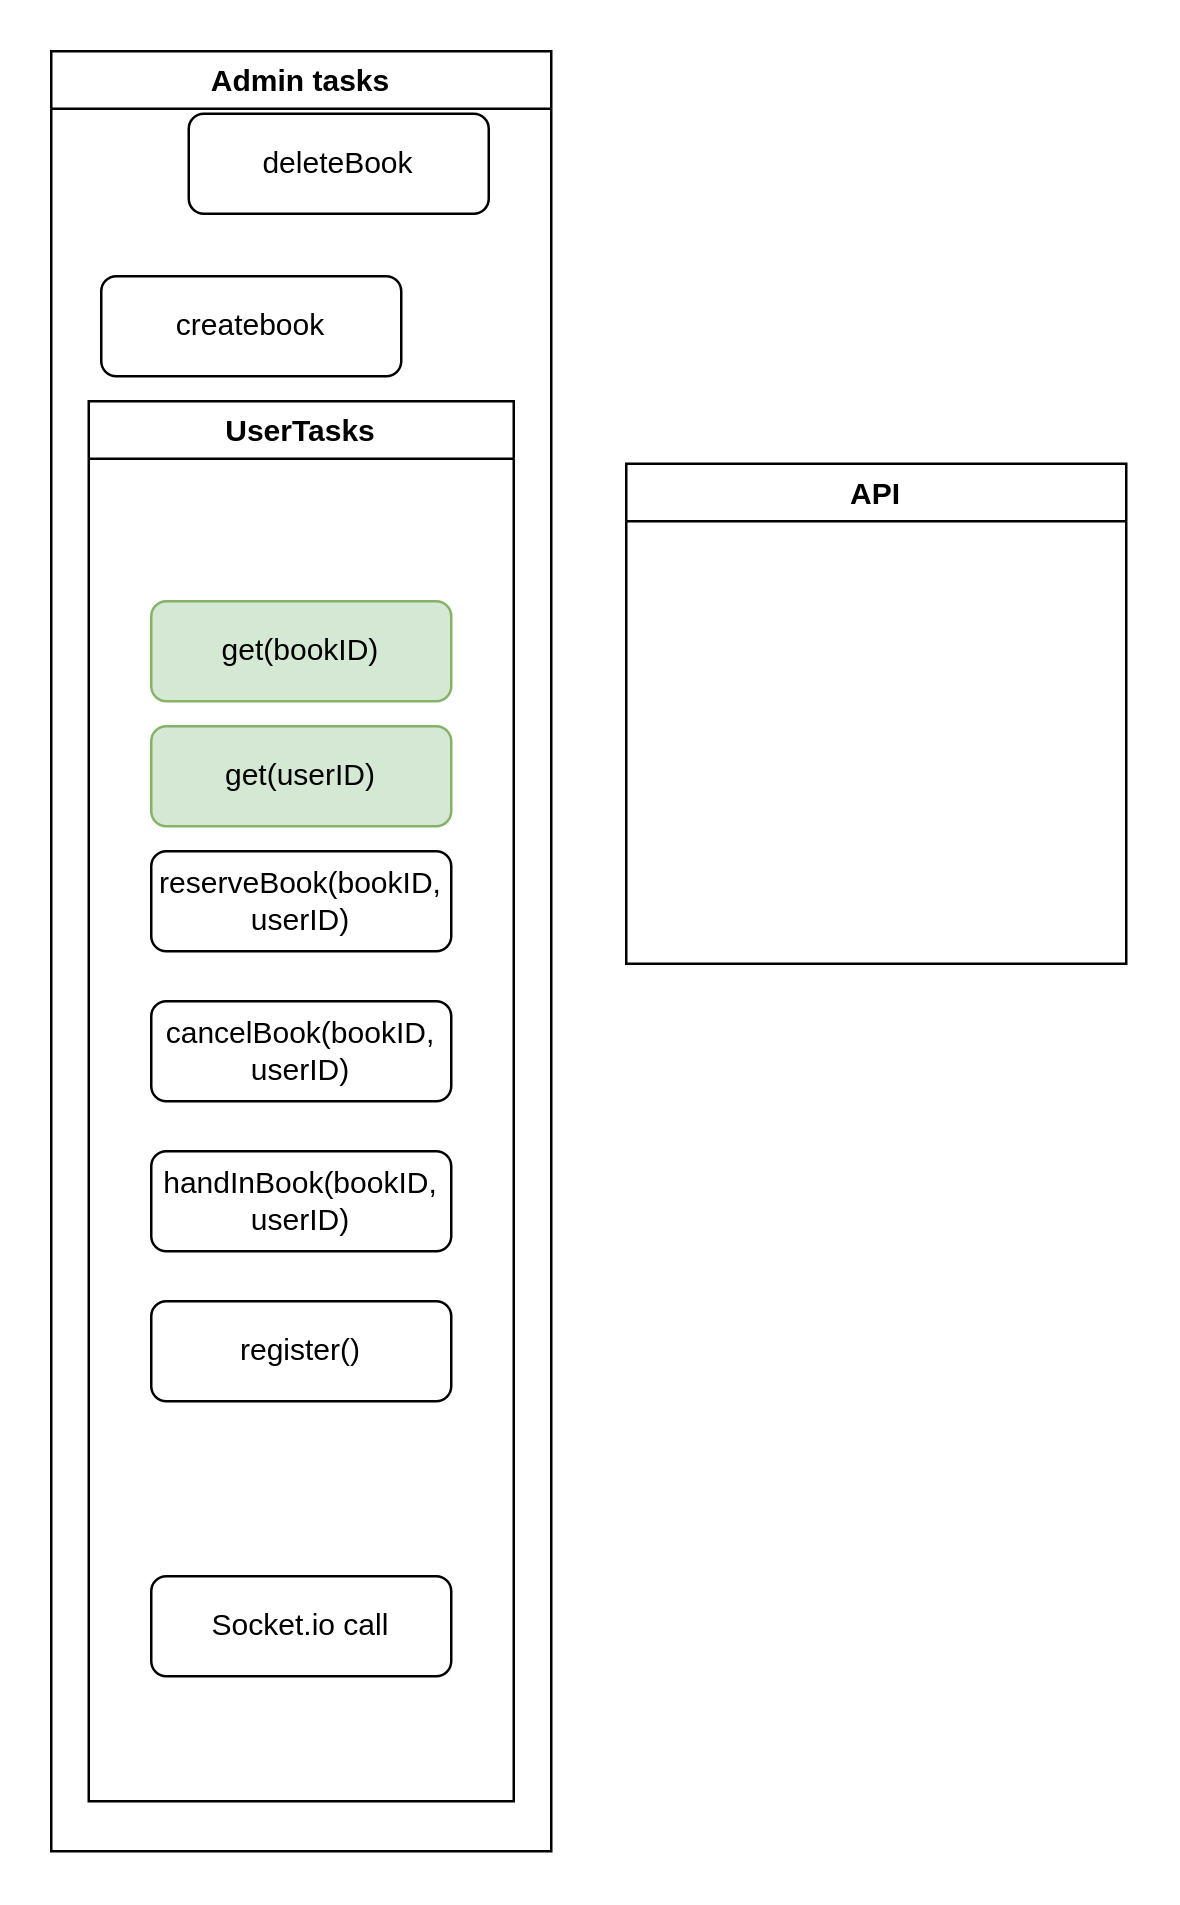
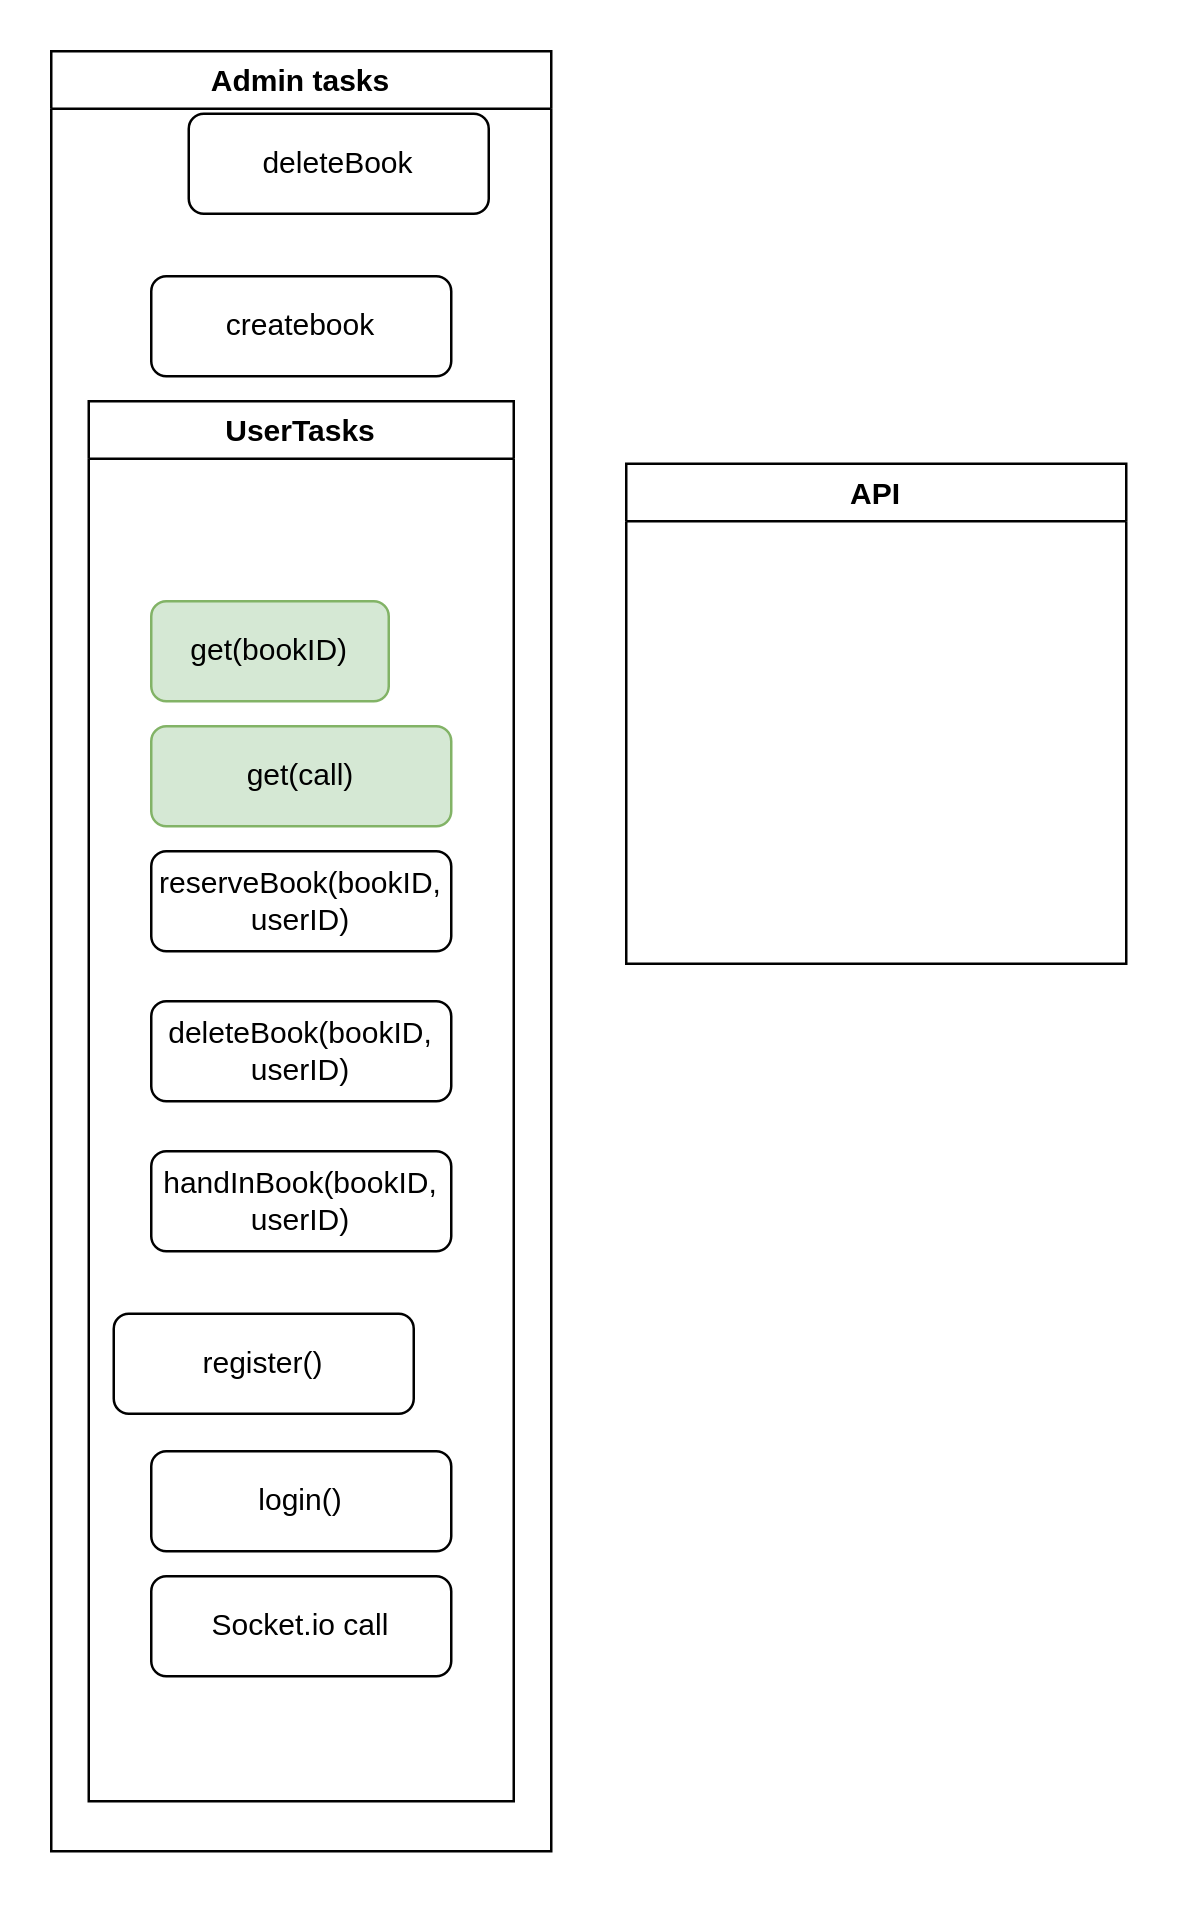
(251, 326) -> (301, 326)
(301, 651) -> (270, 651)
(301, 776) -> (301, 776)
(301, 1051) -> (301, 1051)
(301, 1351) -> (264, 1364)
none -> (301, 1501)
